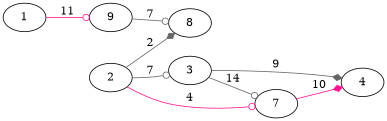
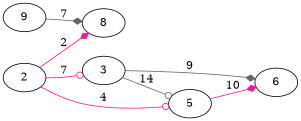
(25, 17) -> none
(147, 20) -> (59, 20)
(146, 53) -> (60, 53)
(148, 77) -> (61, 77)
(363, 82) -> (276, 82)
(276, 104) -> (190, 104)
